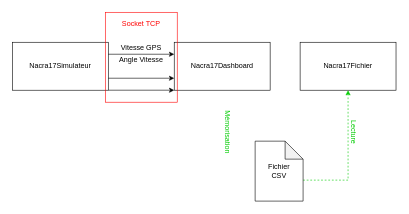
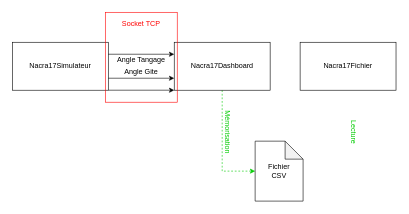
(141, 48) -> none
(141, 60) -> (141, 60)
none -> (141, 72)
(348, 95) -> none
none -> (249, 171)
